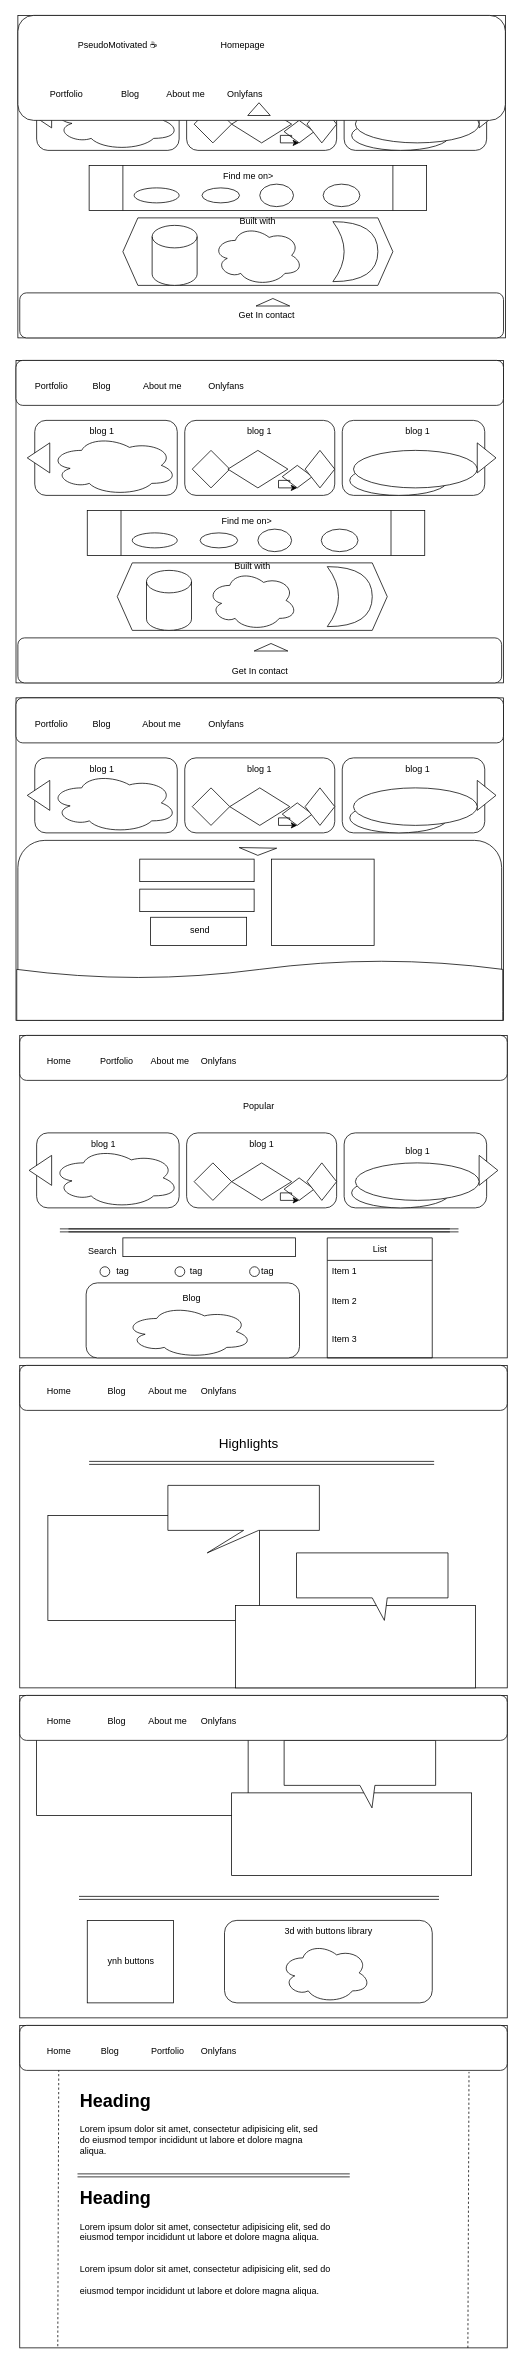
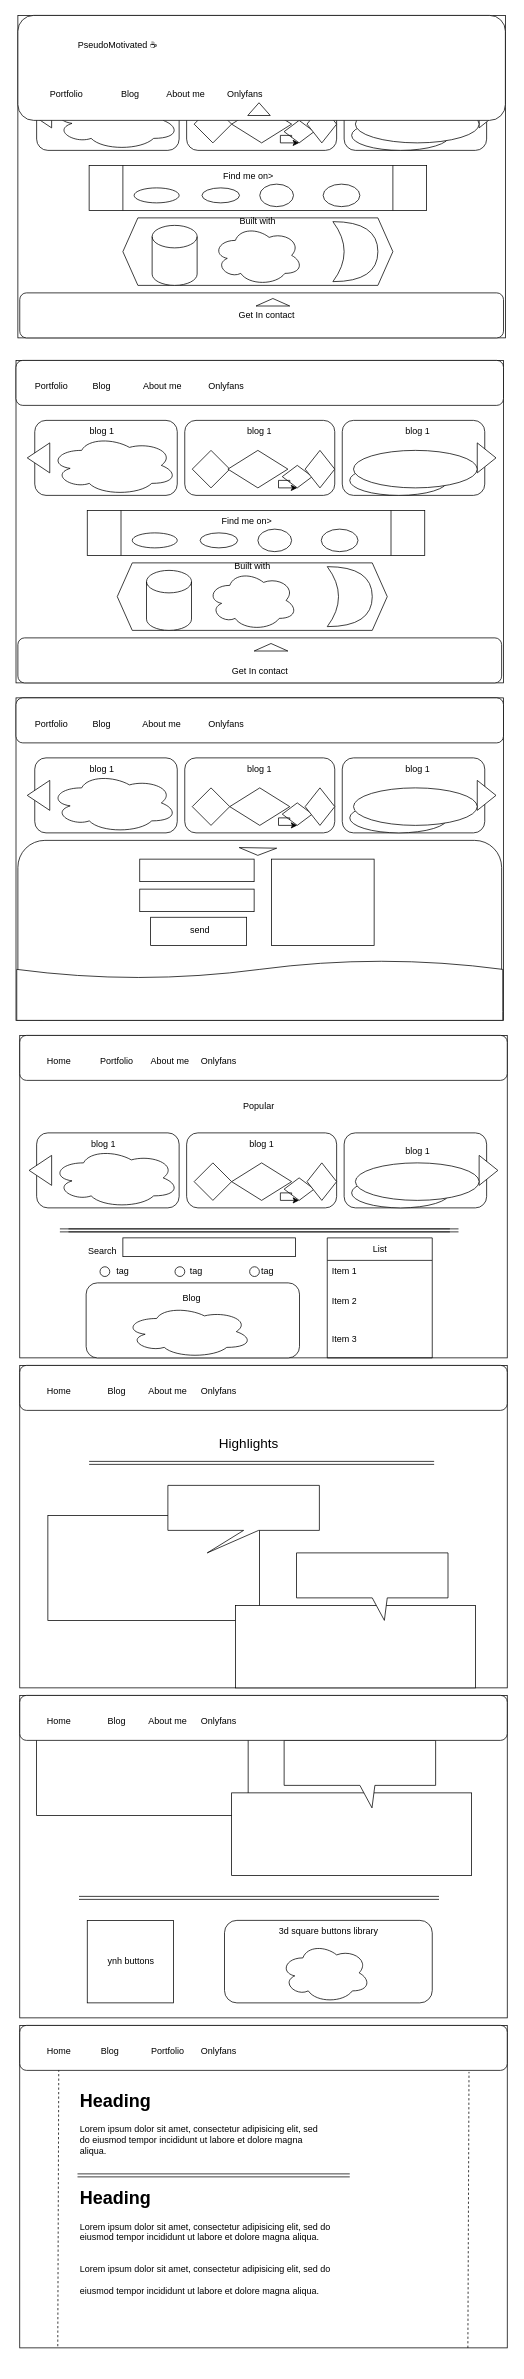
(243, 45) -> none
(329, 1932) -> (329, 1932)
